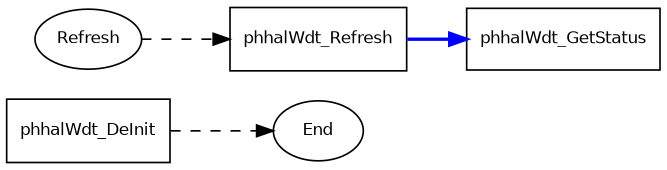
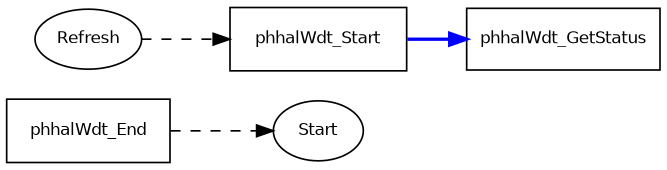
(318, 39) -> (318, 39)
(88, 131) -> (88, 131)
(318, 131) -> (318, 131)
